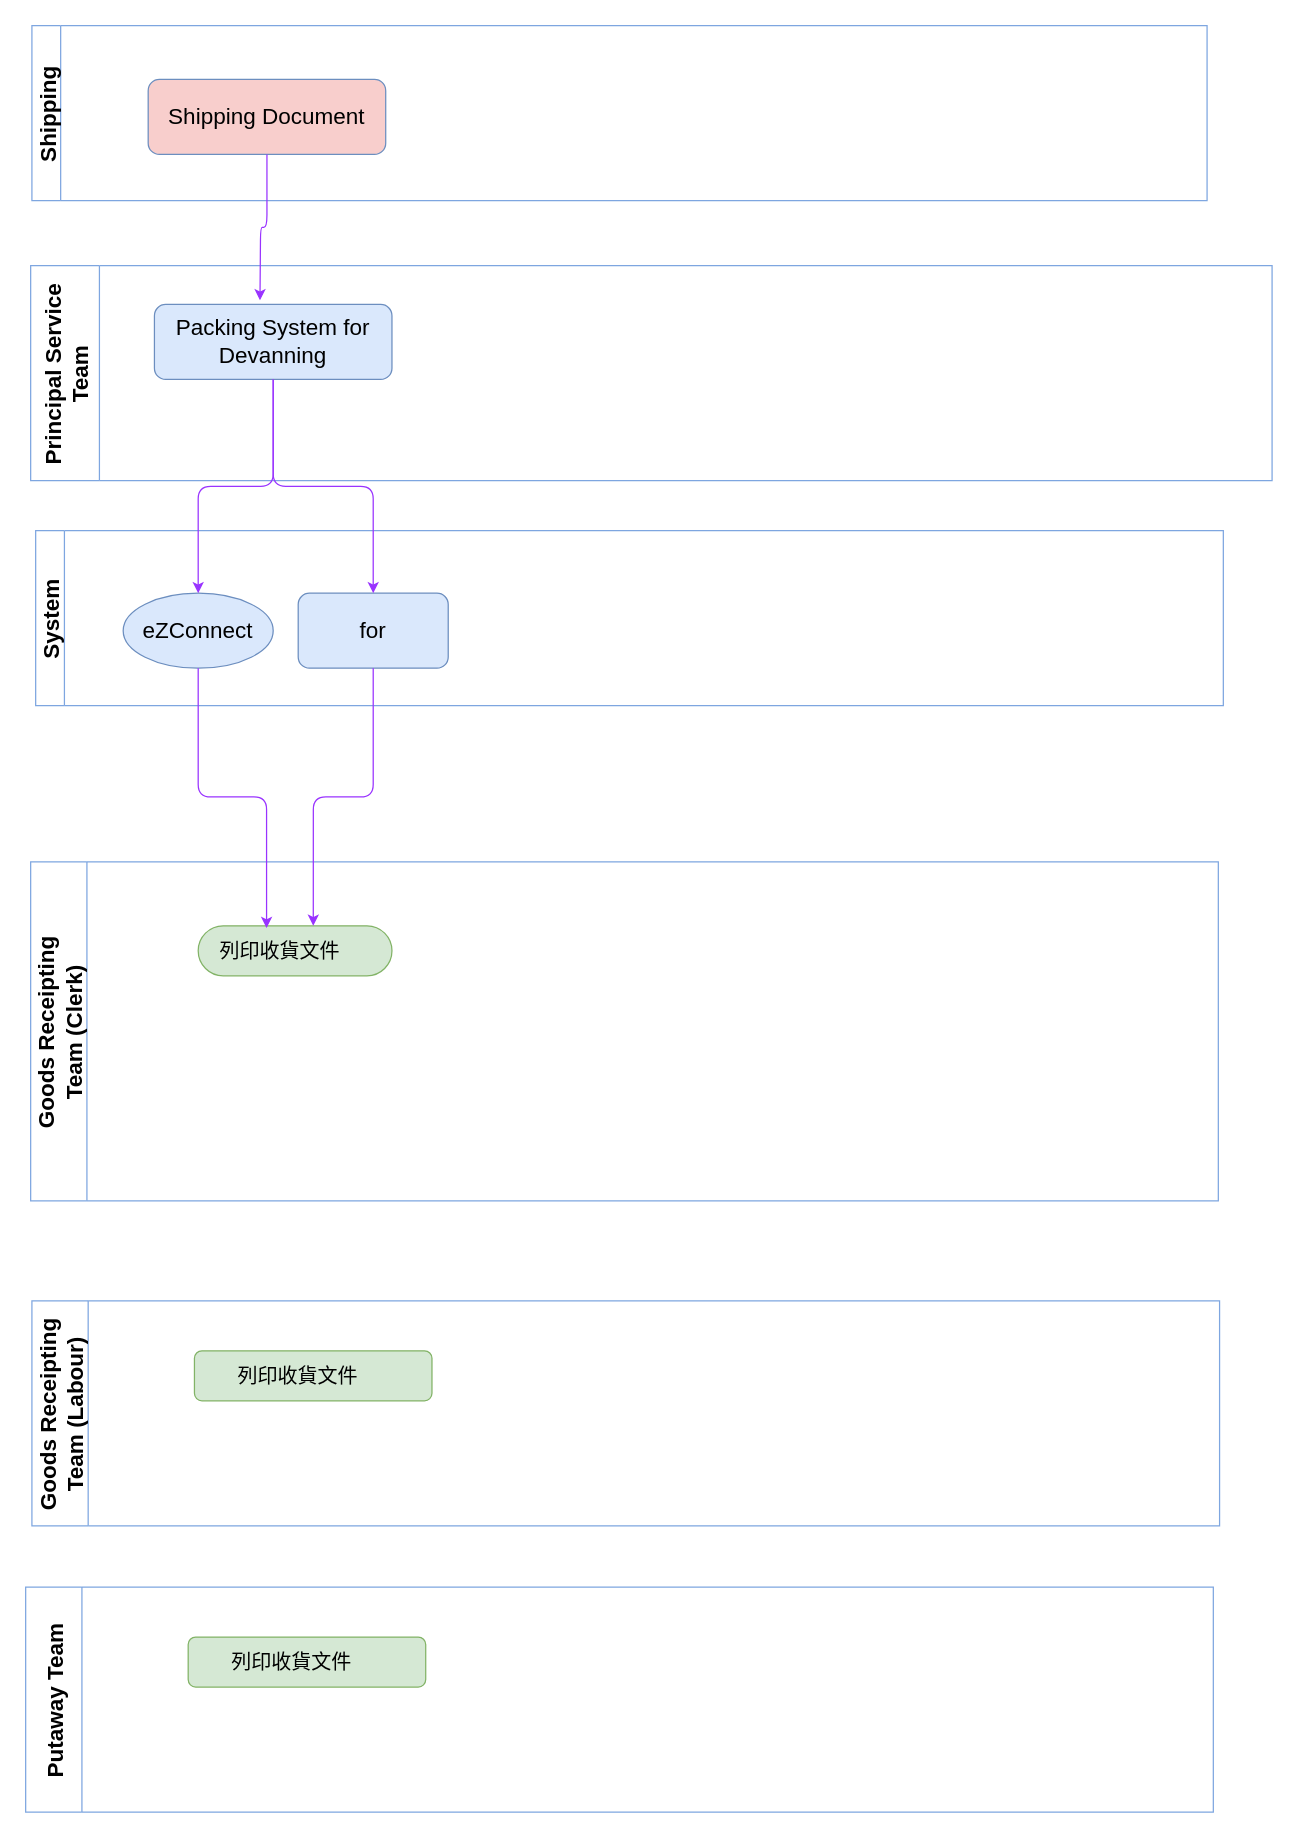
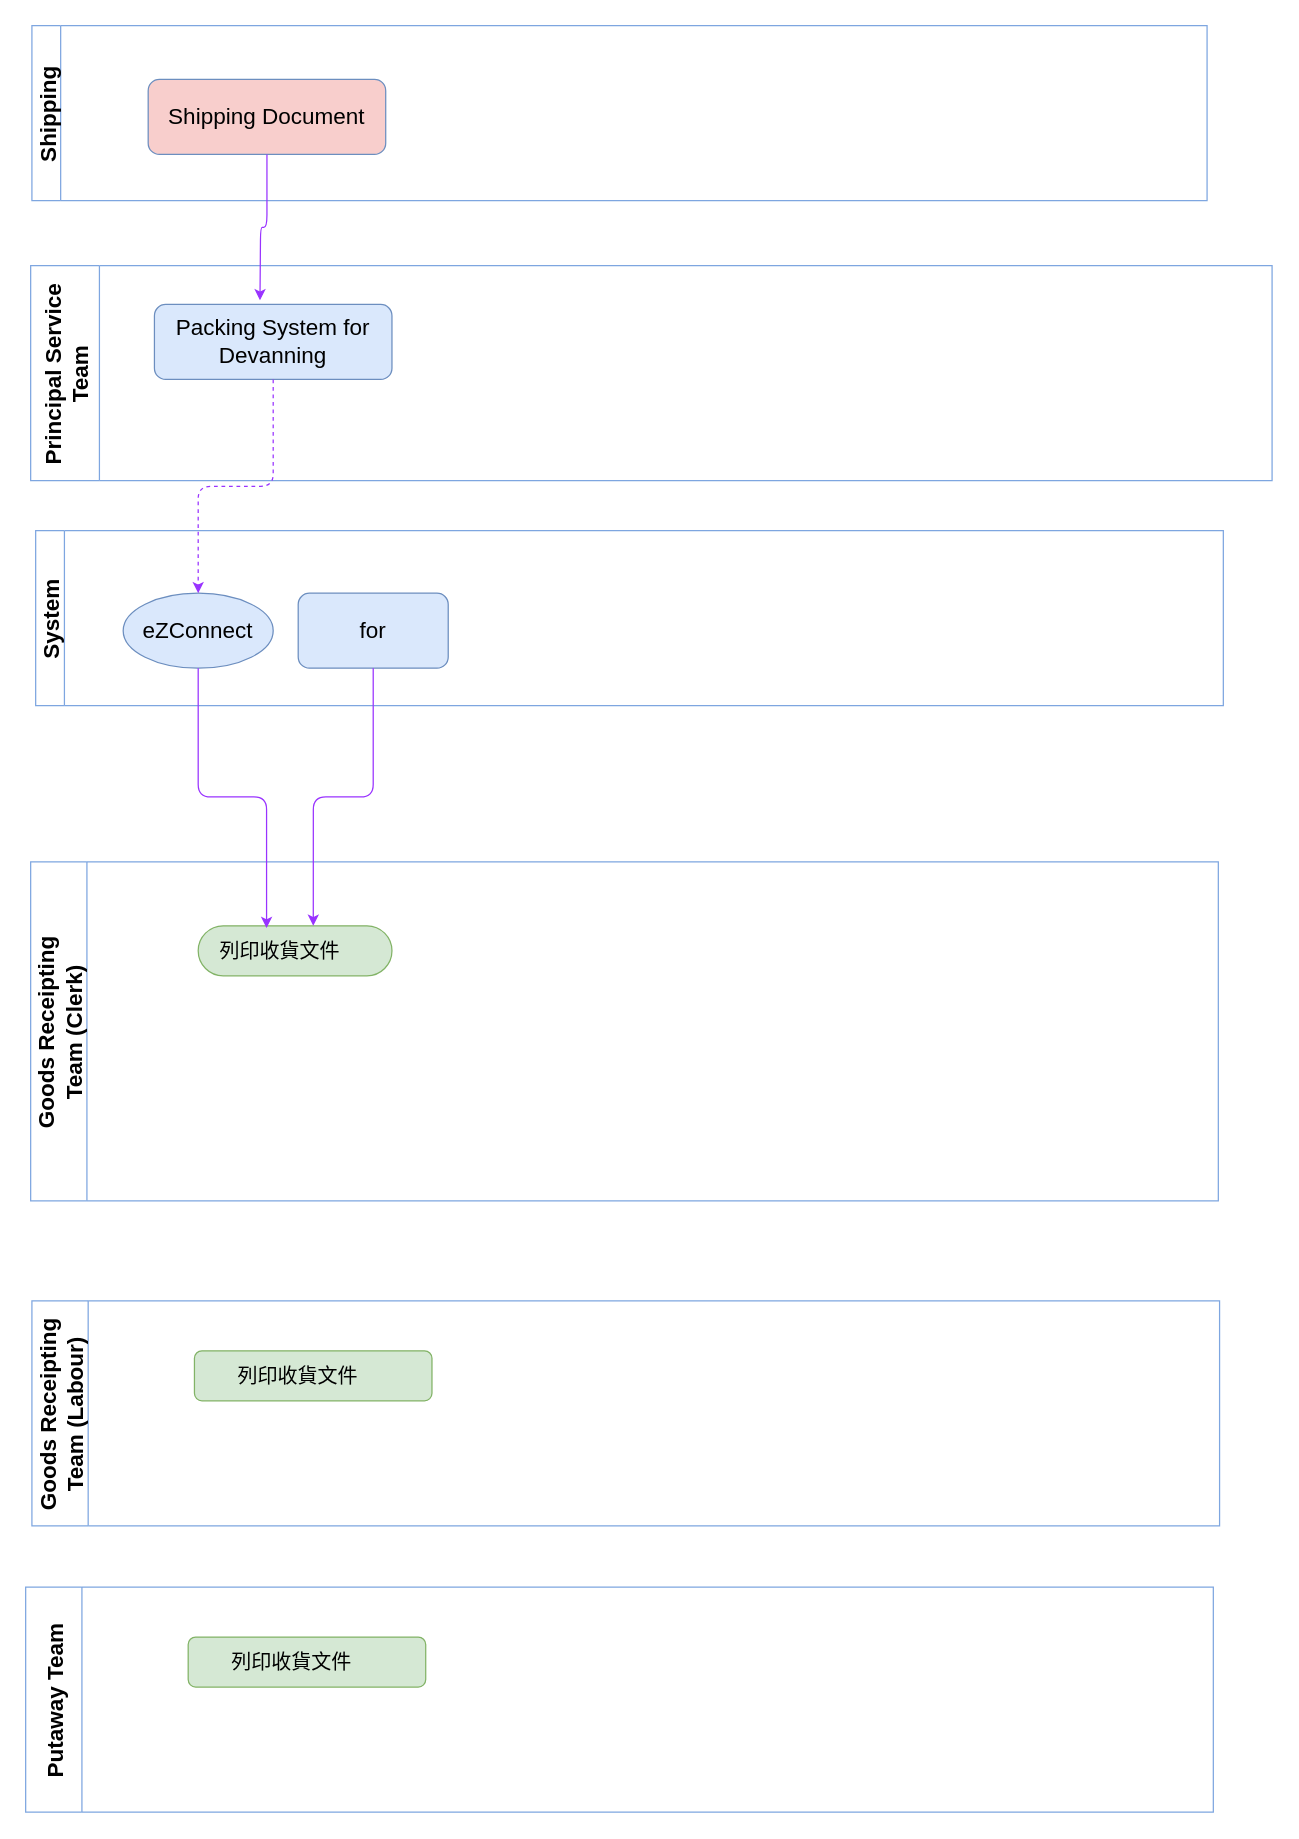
(371, 491) -> none
(198, 506) -> (198, 506)
